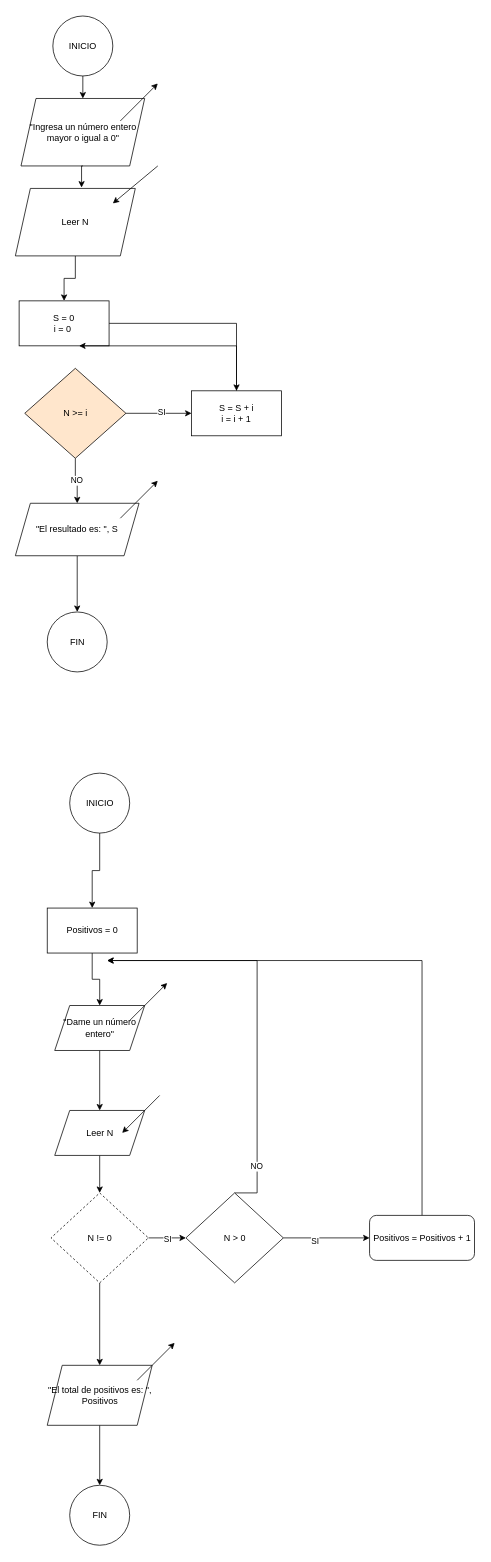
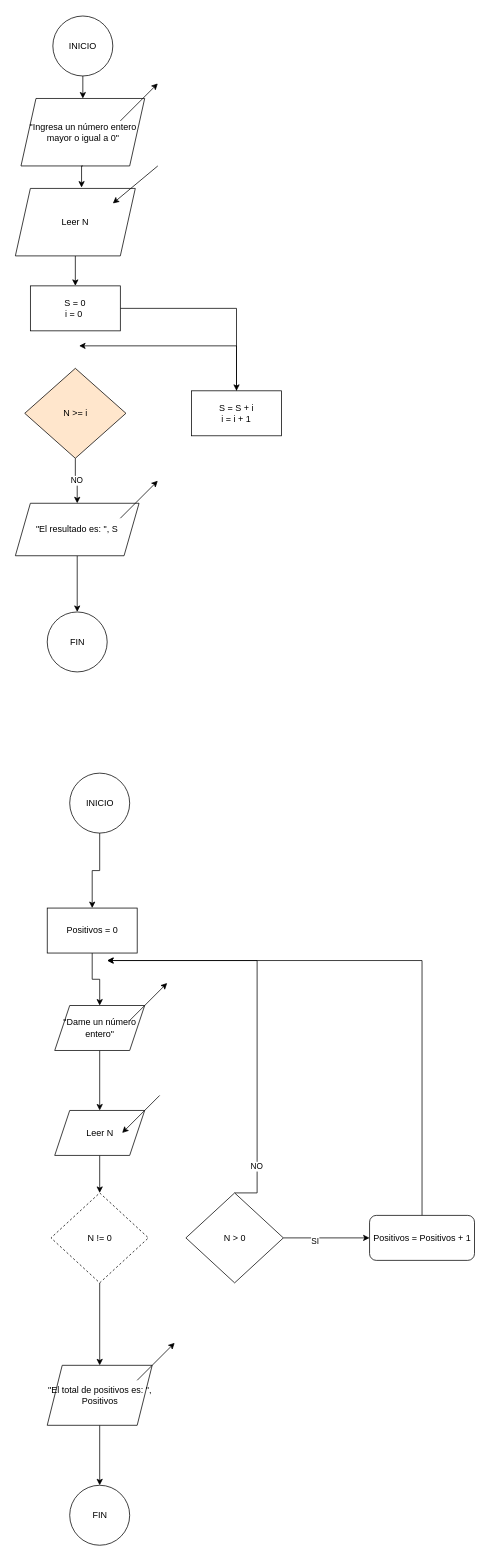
(64, 323) -> (75, 308)
(156, 413) -> none
(171, 1238) -> none
